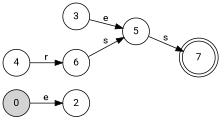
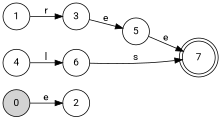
none -> (16, 16)
(166, 38) -> (166, 38)
(103, 49) -> (132, 63)
(46, 57) -> (46, 57)
